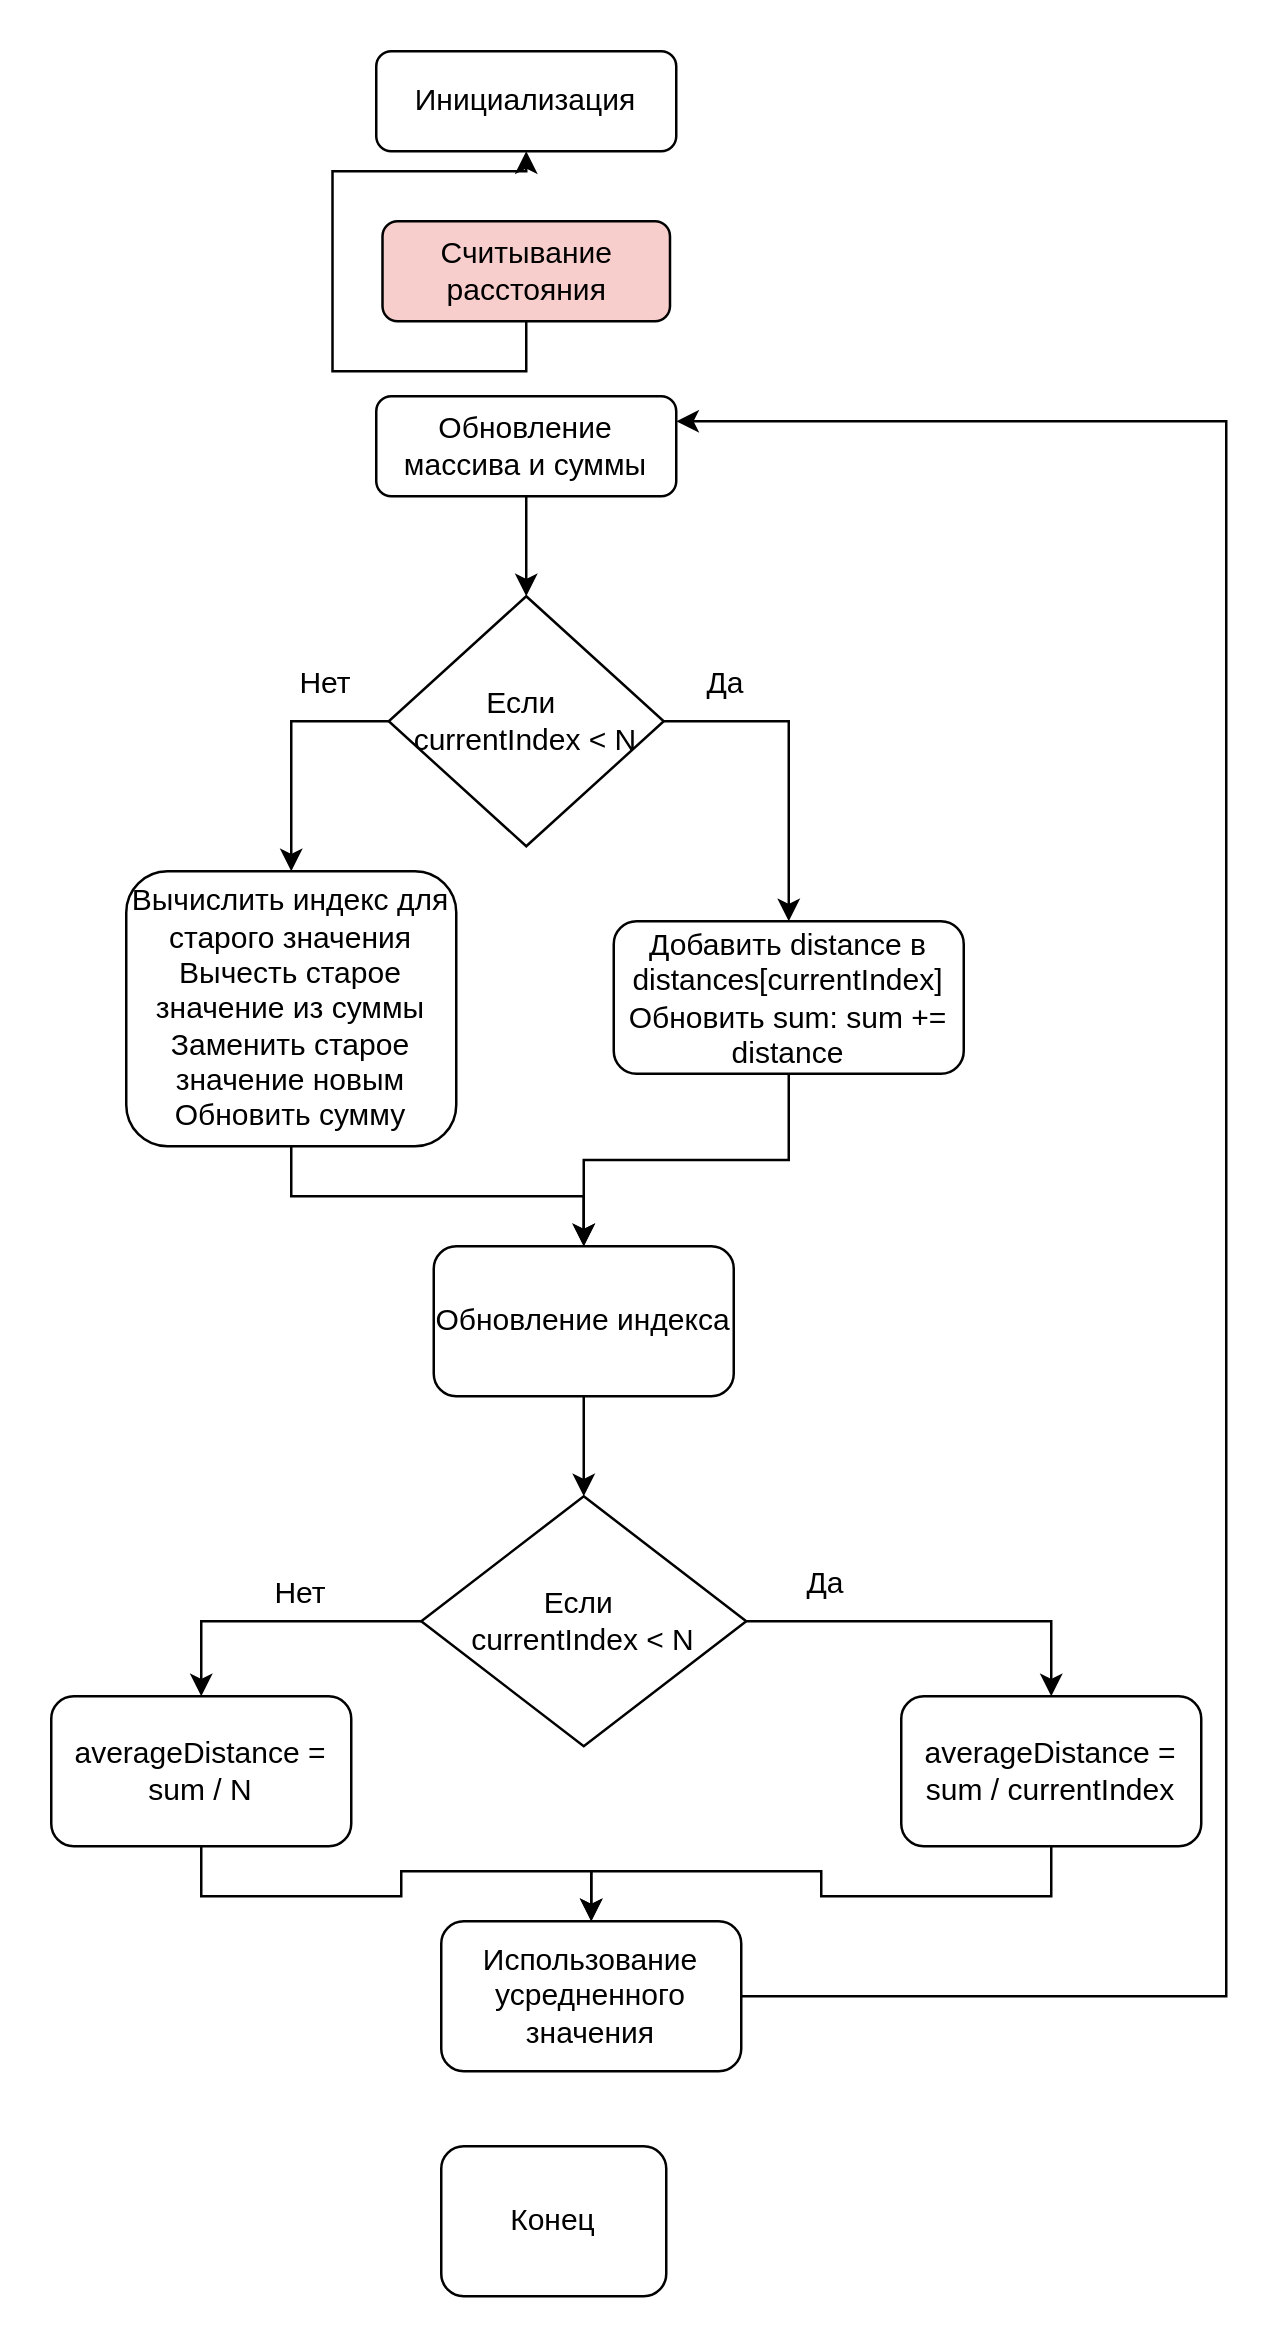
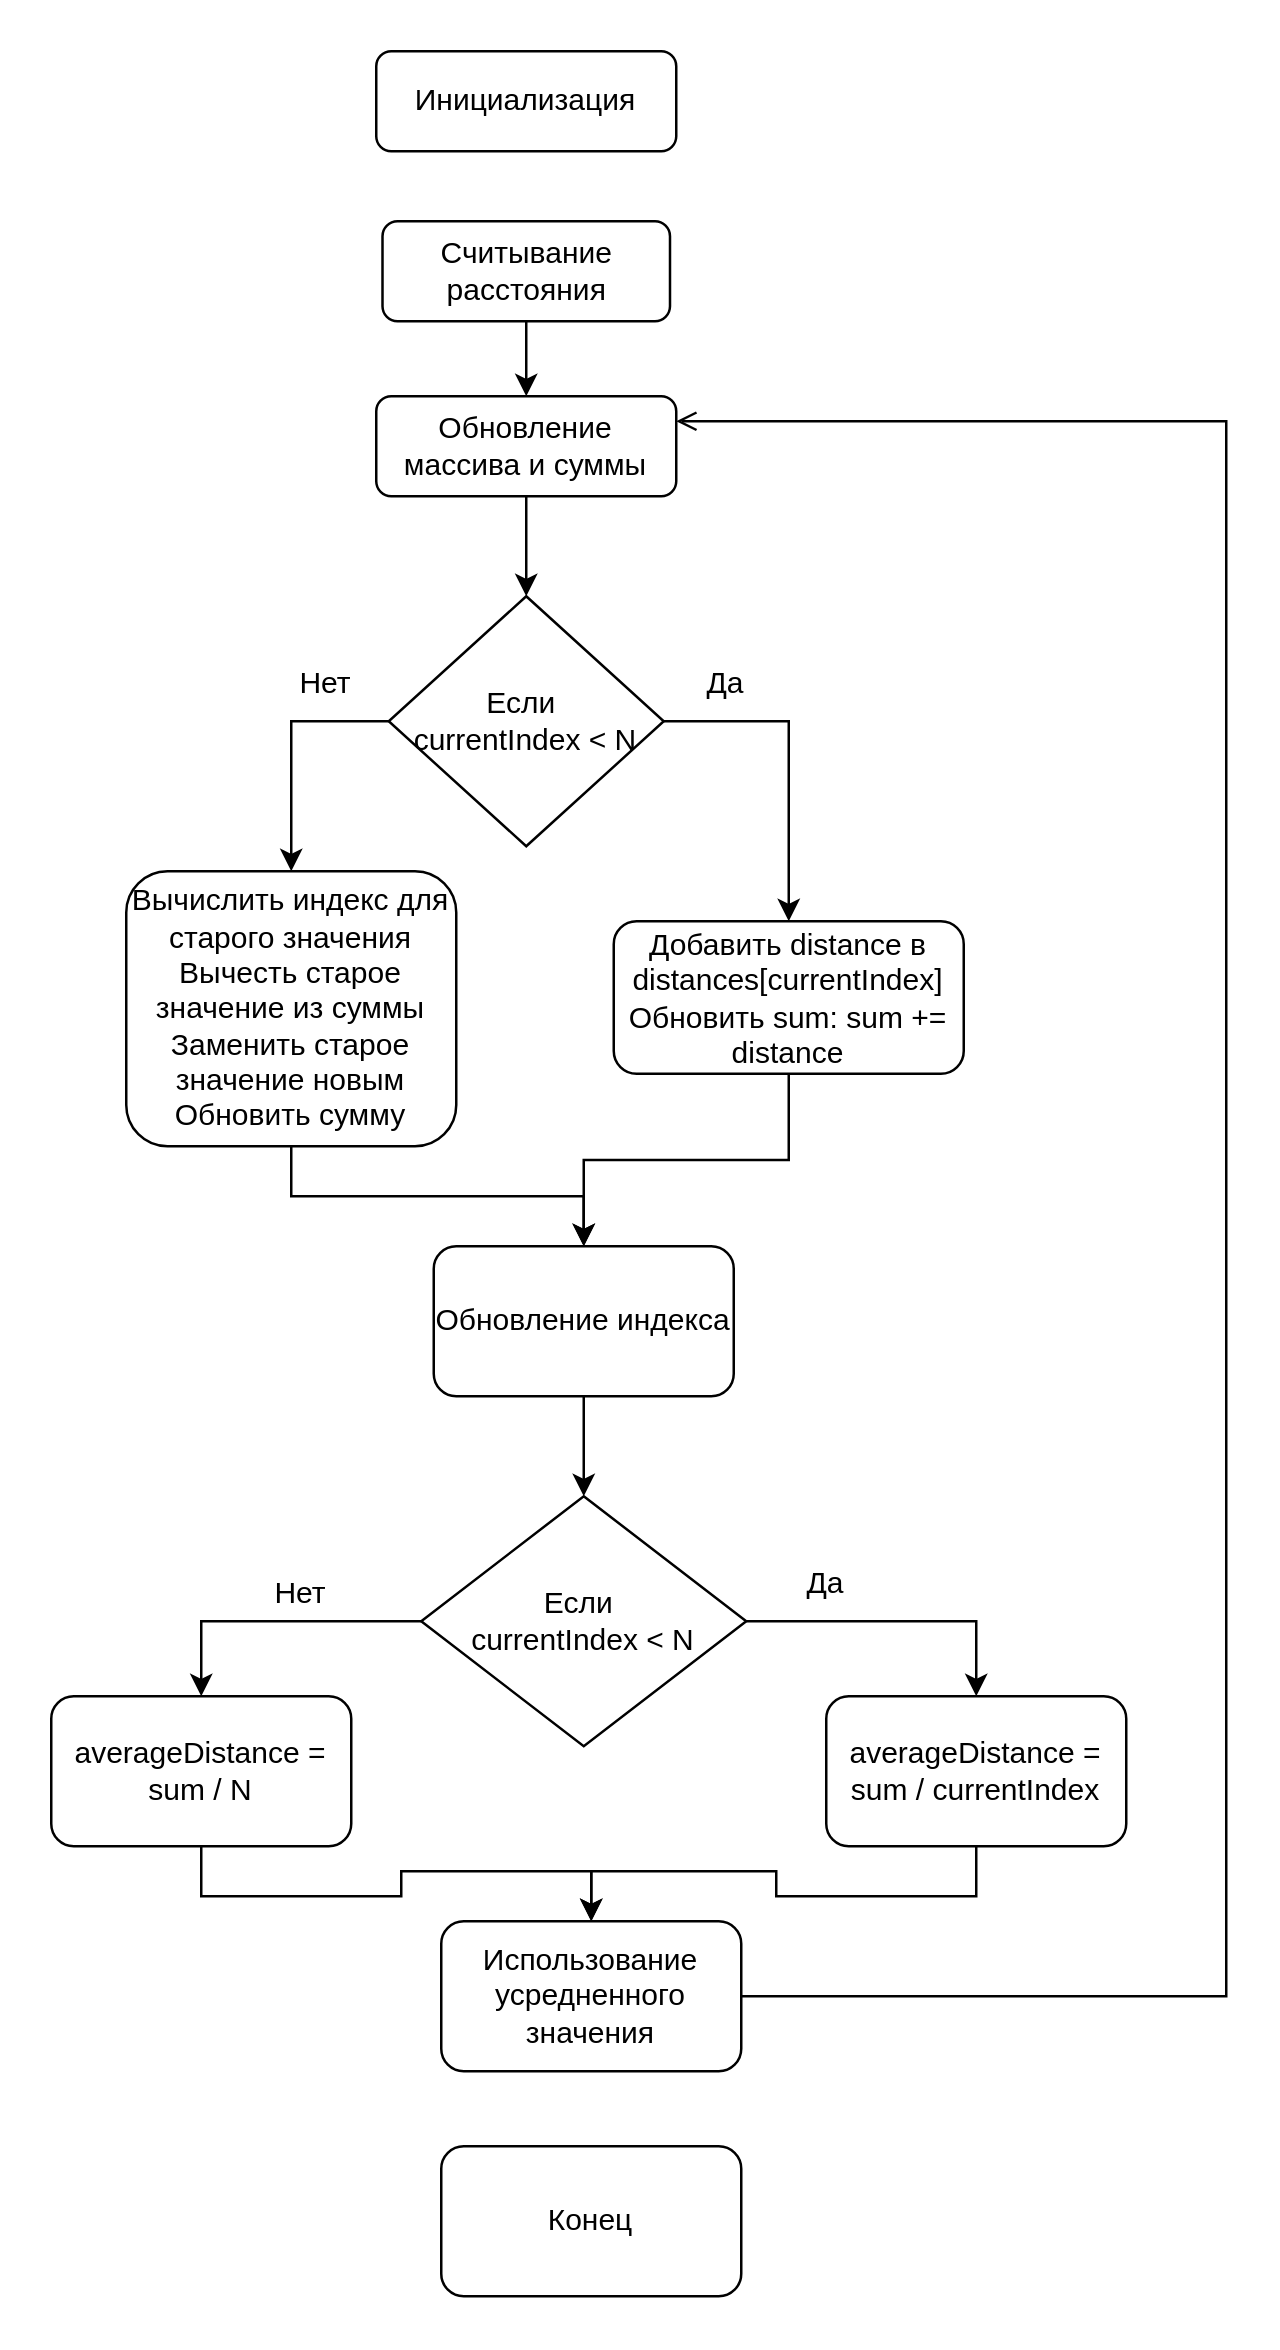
(333, 271) -> (526, 374)
(526, 271) -> (526, 271)
(694, 421) -> (690, 421)
(1051, 1771) -> (976, 1771)
(554, 2221) -> (591, 2221)
